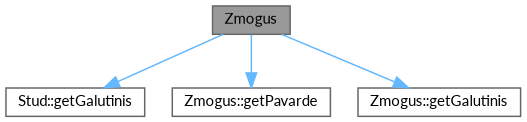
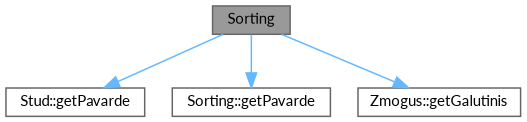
(251, 20) -> (251, 20)
(75, 102) -> (75, 102)
(251, 102) -> (251, 102)
